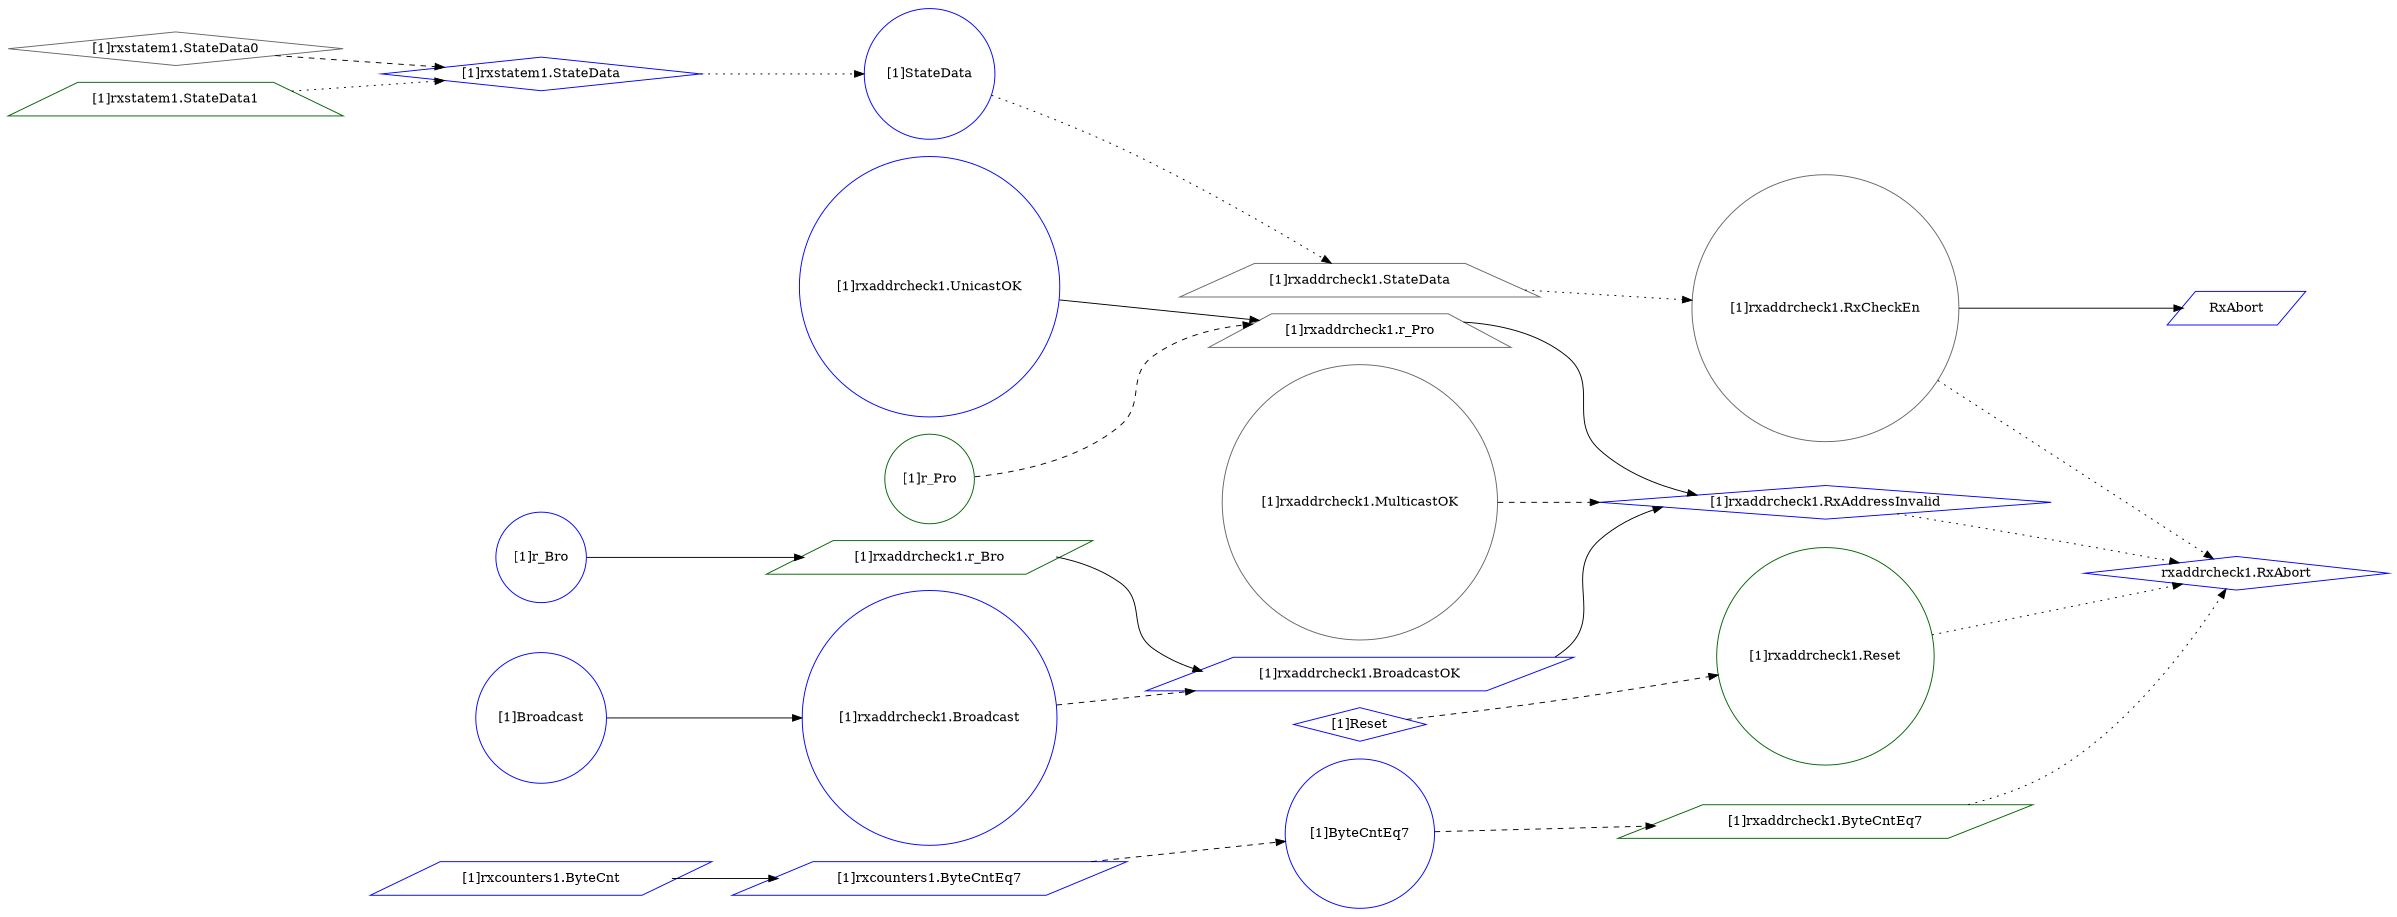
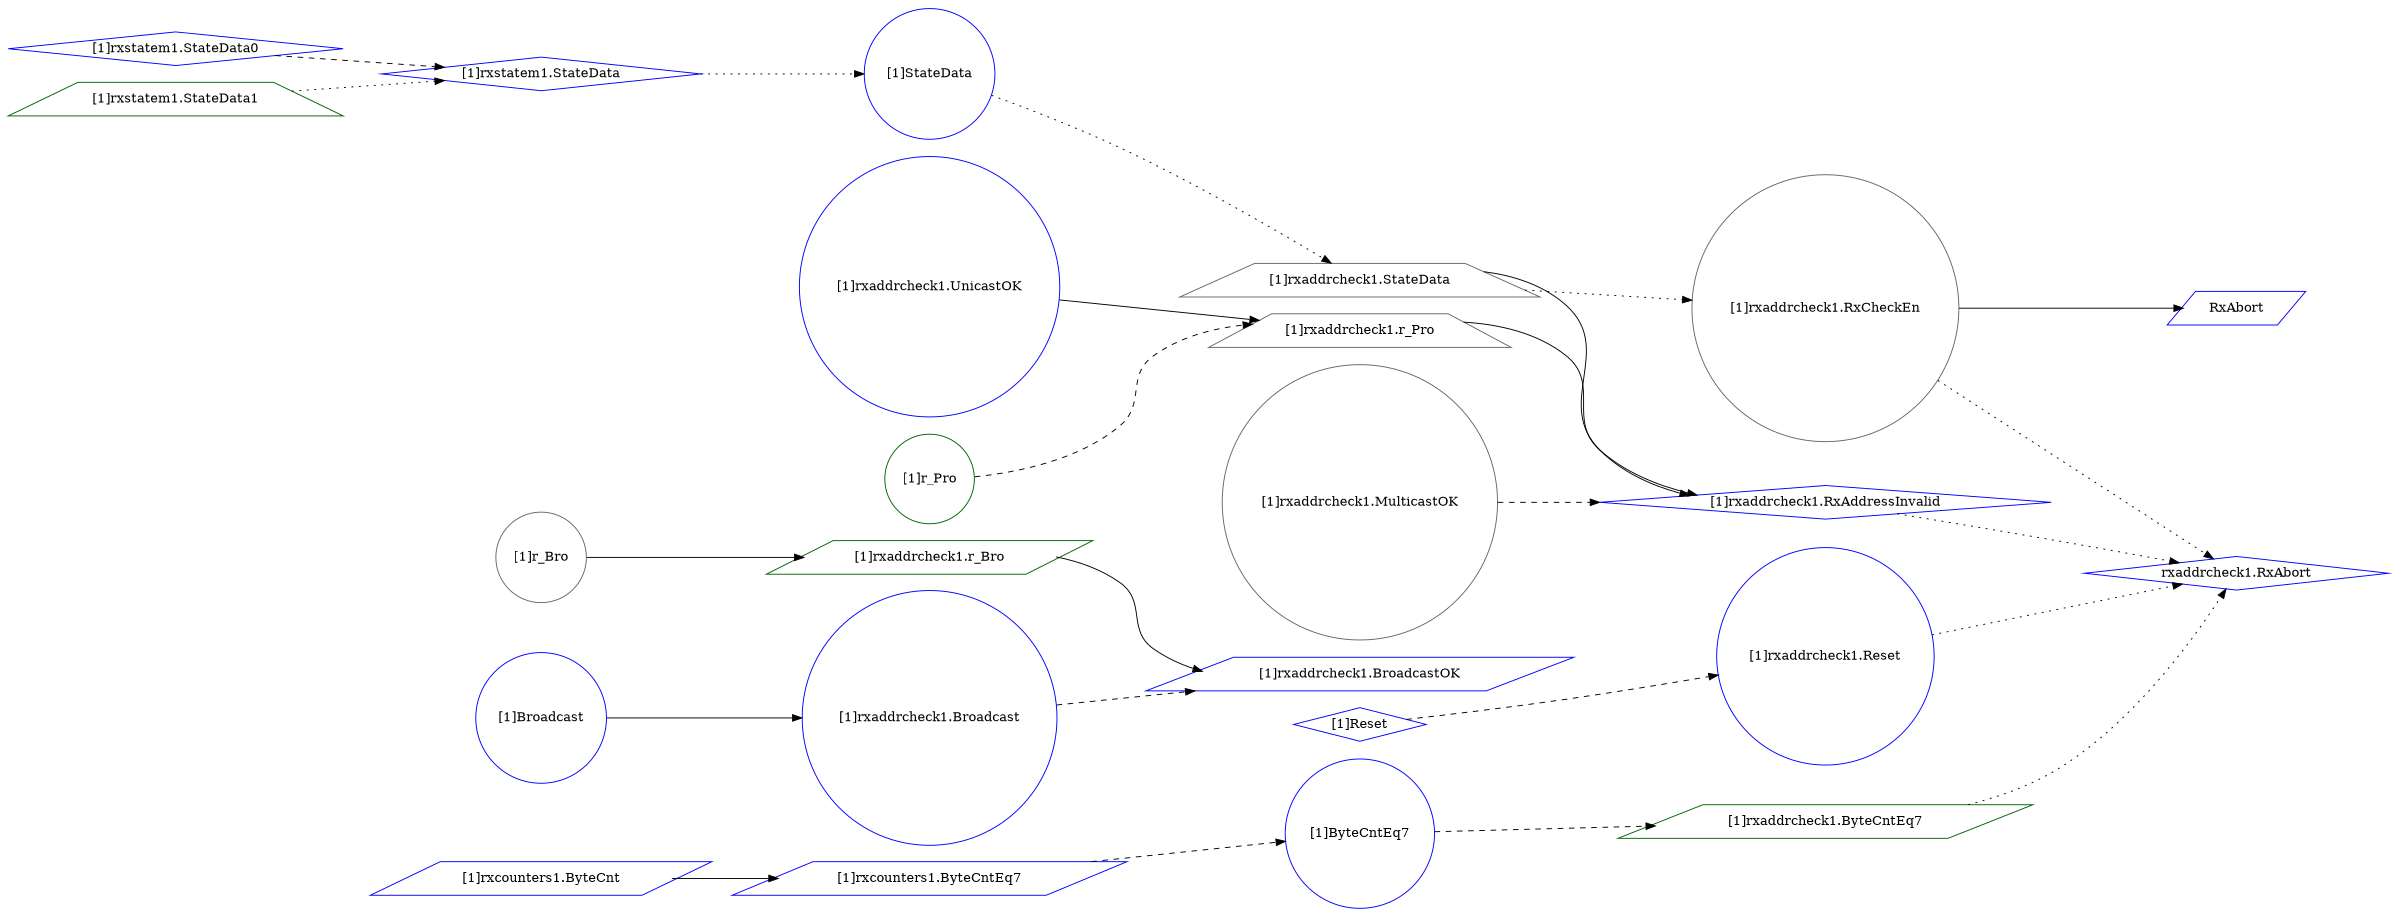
(176, 49) -> (176, 49)
(541, 557) -> (541, 557)
(1584, 571) -> (1585, 370)
(1825, 656) -> (1825, 656)
